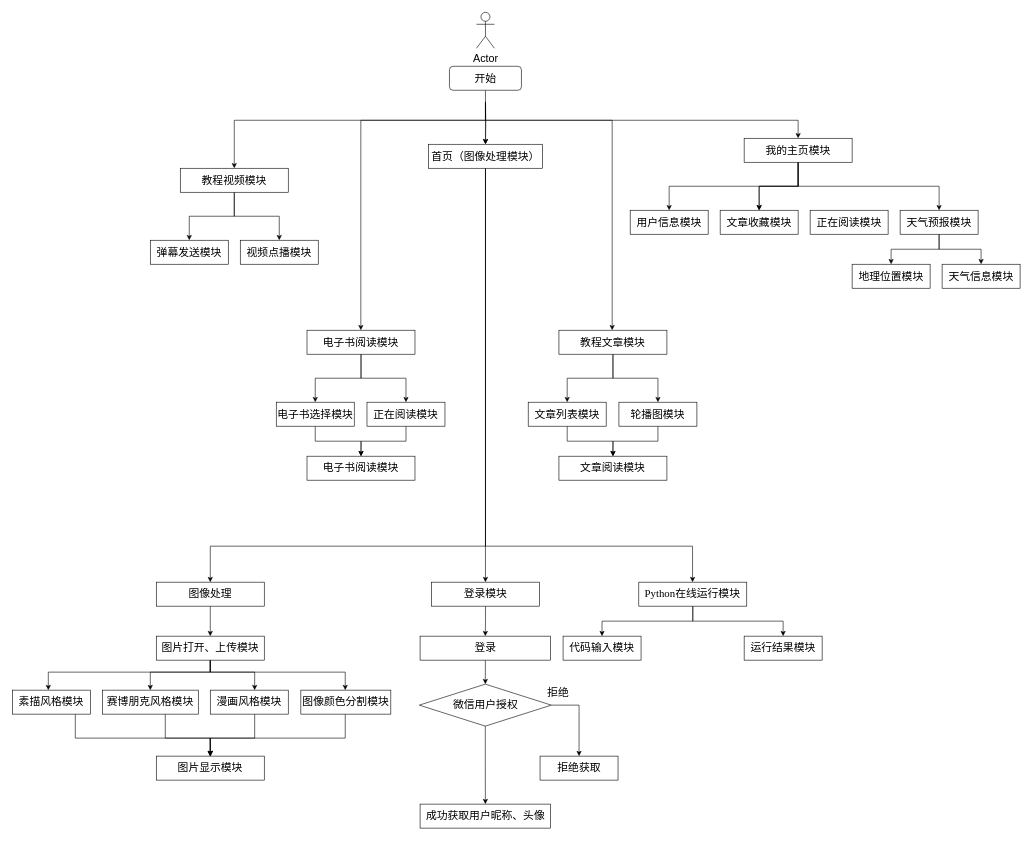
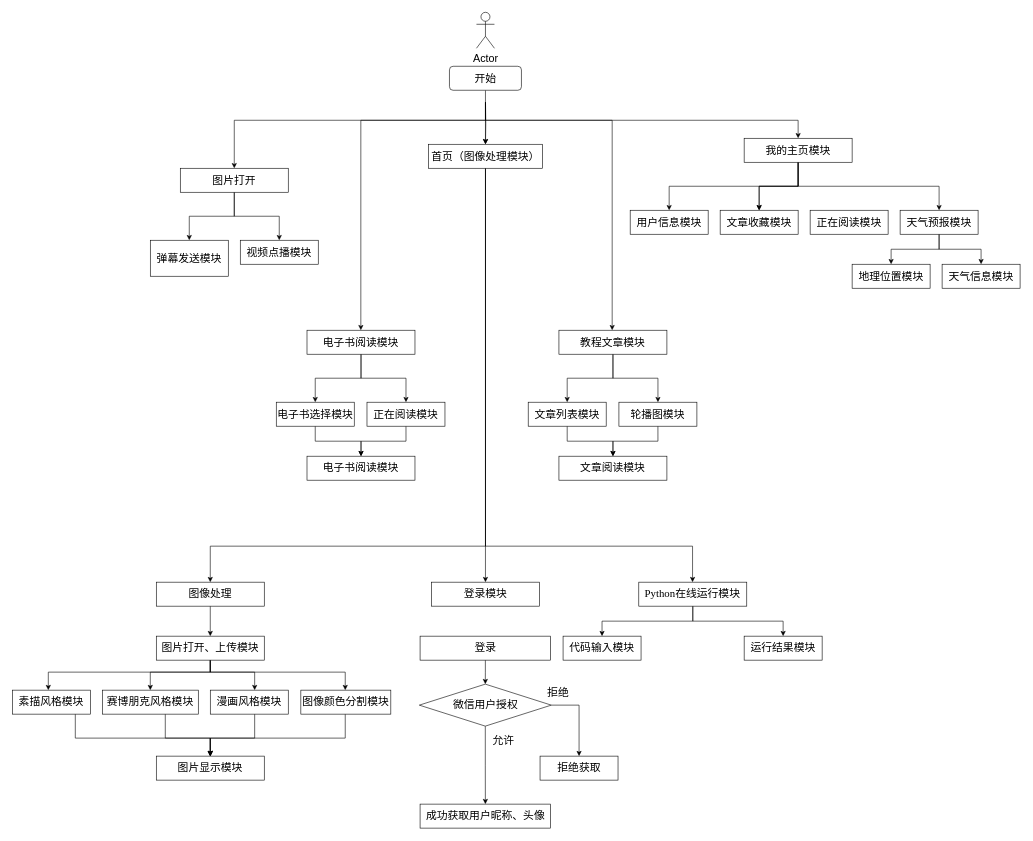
(234, 180) -> (234, 180)
(189, 252) -> (189, 258)
(486, 619) -> none
none -> (503, 741)
